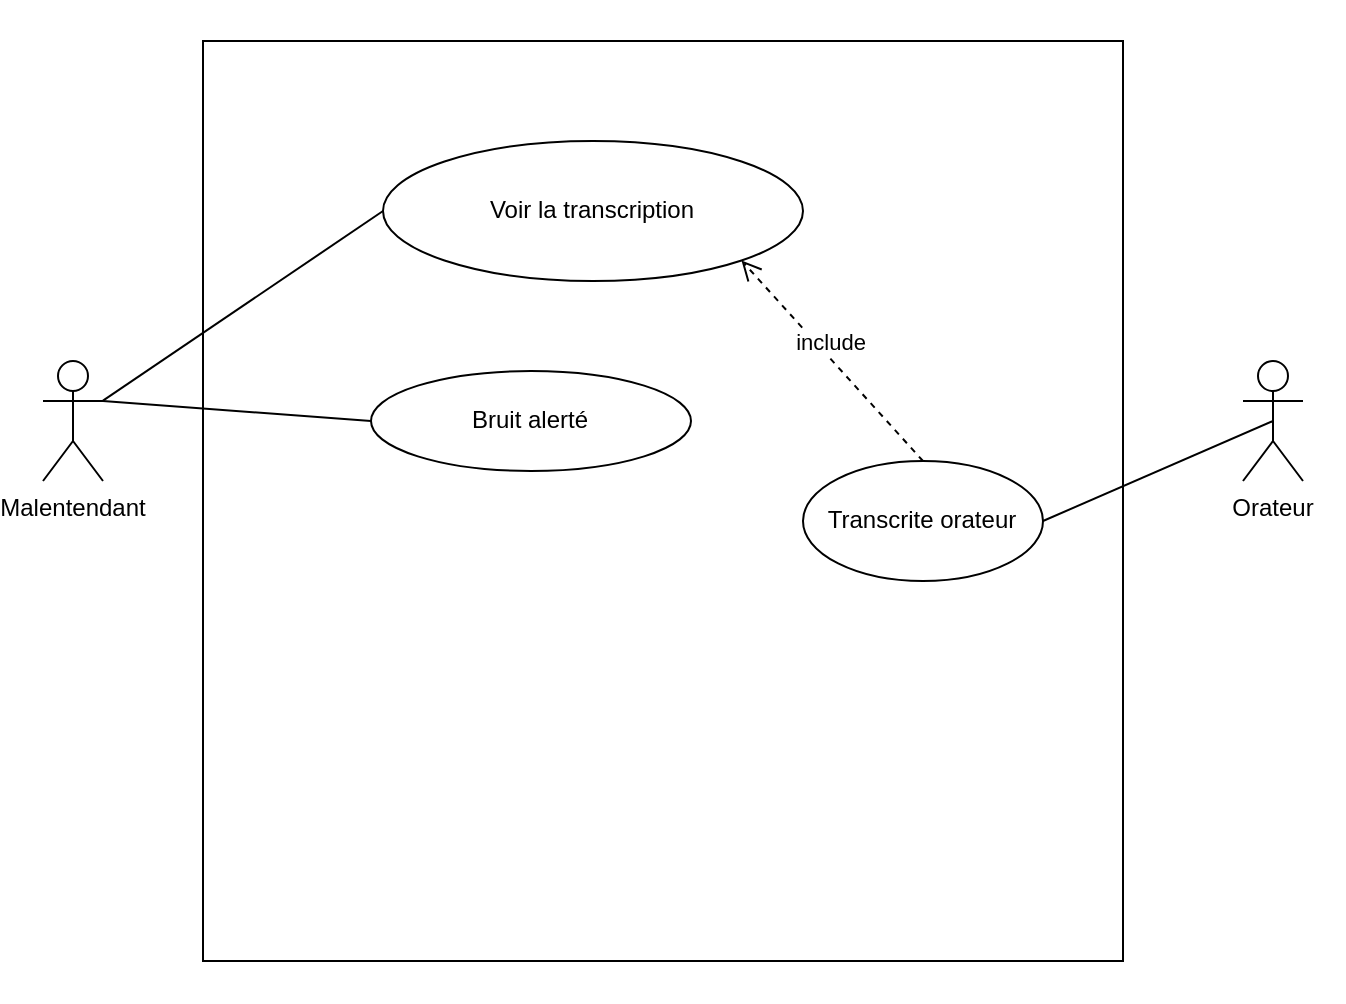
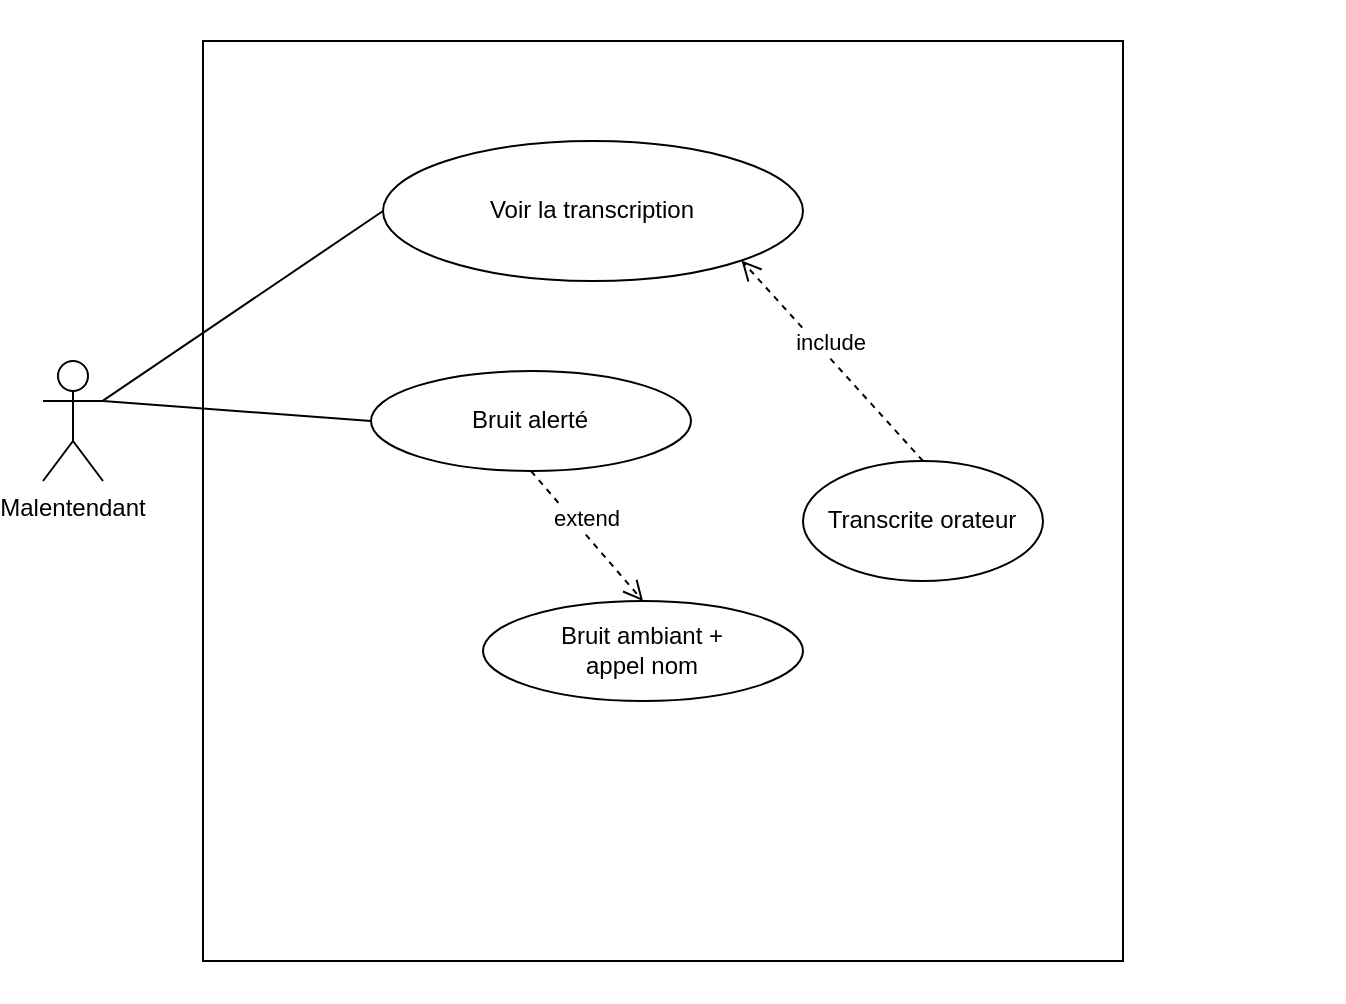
(1273, 421) -> none
(1156, 472) -> none
none -> (603, 554)
none -> (643, 651)
